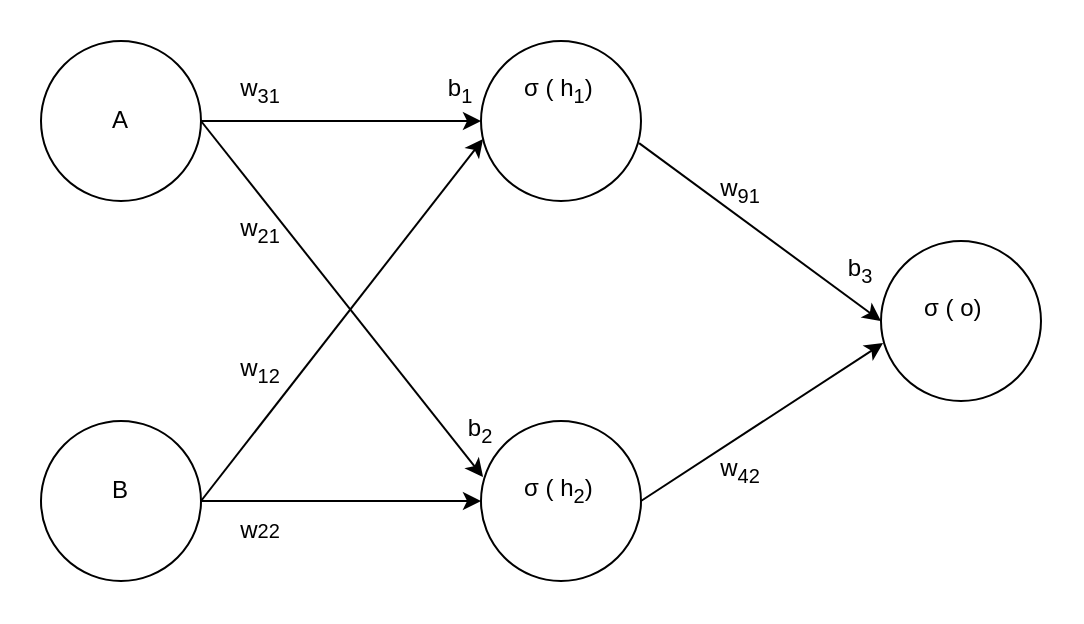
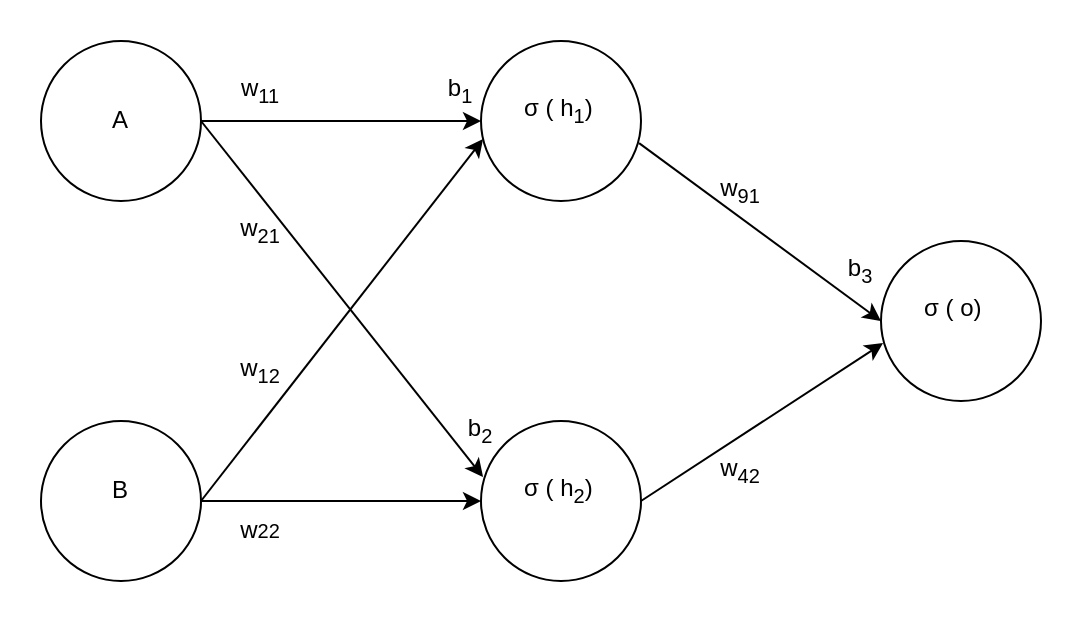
(261, 91) -> (261, 91)
(561, 101) -> (561, 121)
